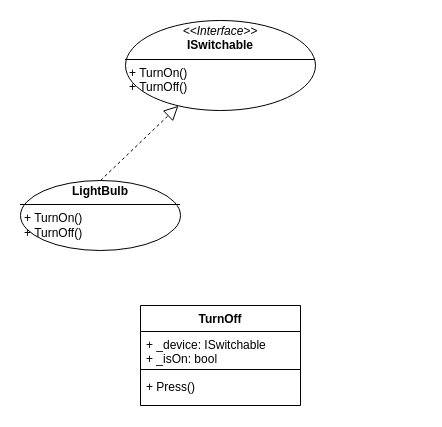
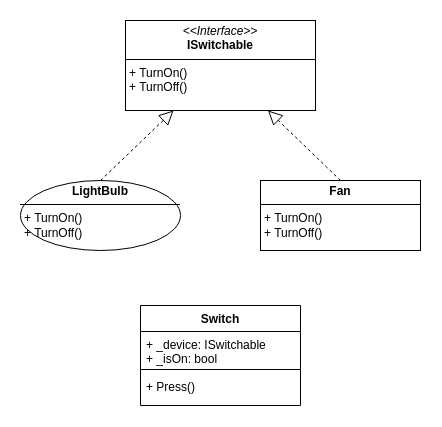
(221, 66) -> (221, 66)
none -> (309, 150)
none -> (341, 216)
(221, 320) -> (221, 320)
